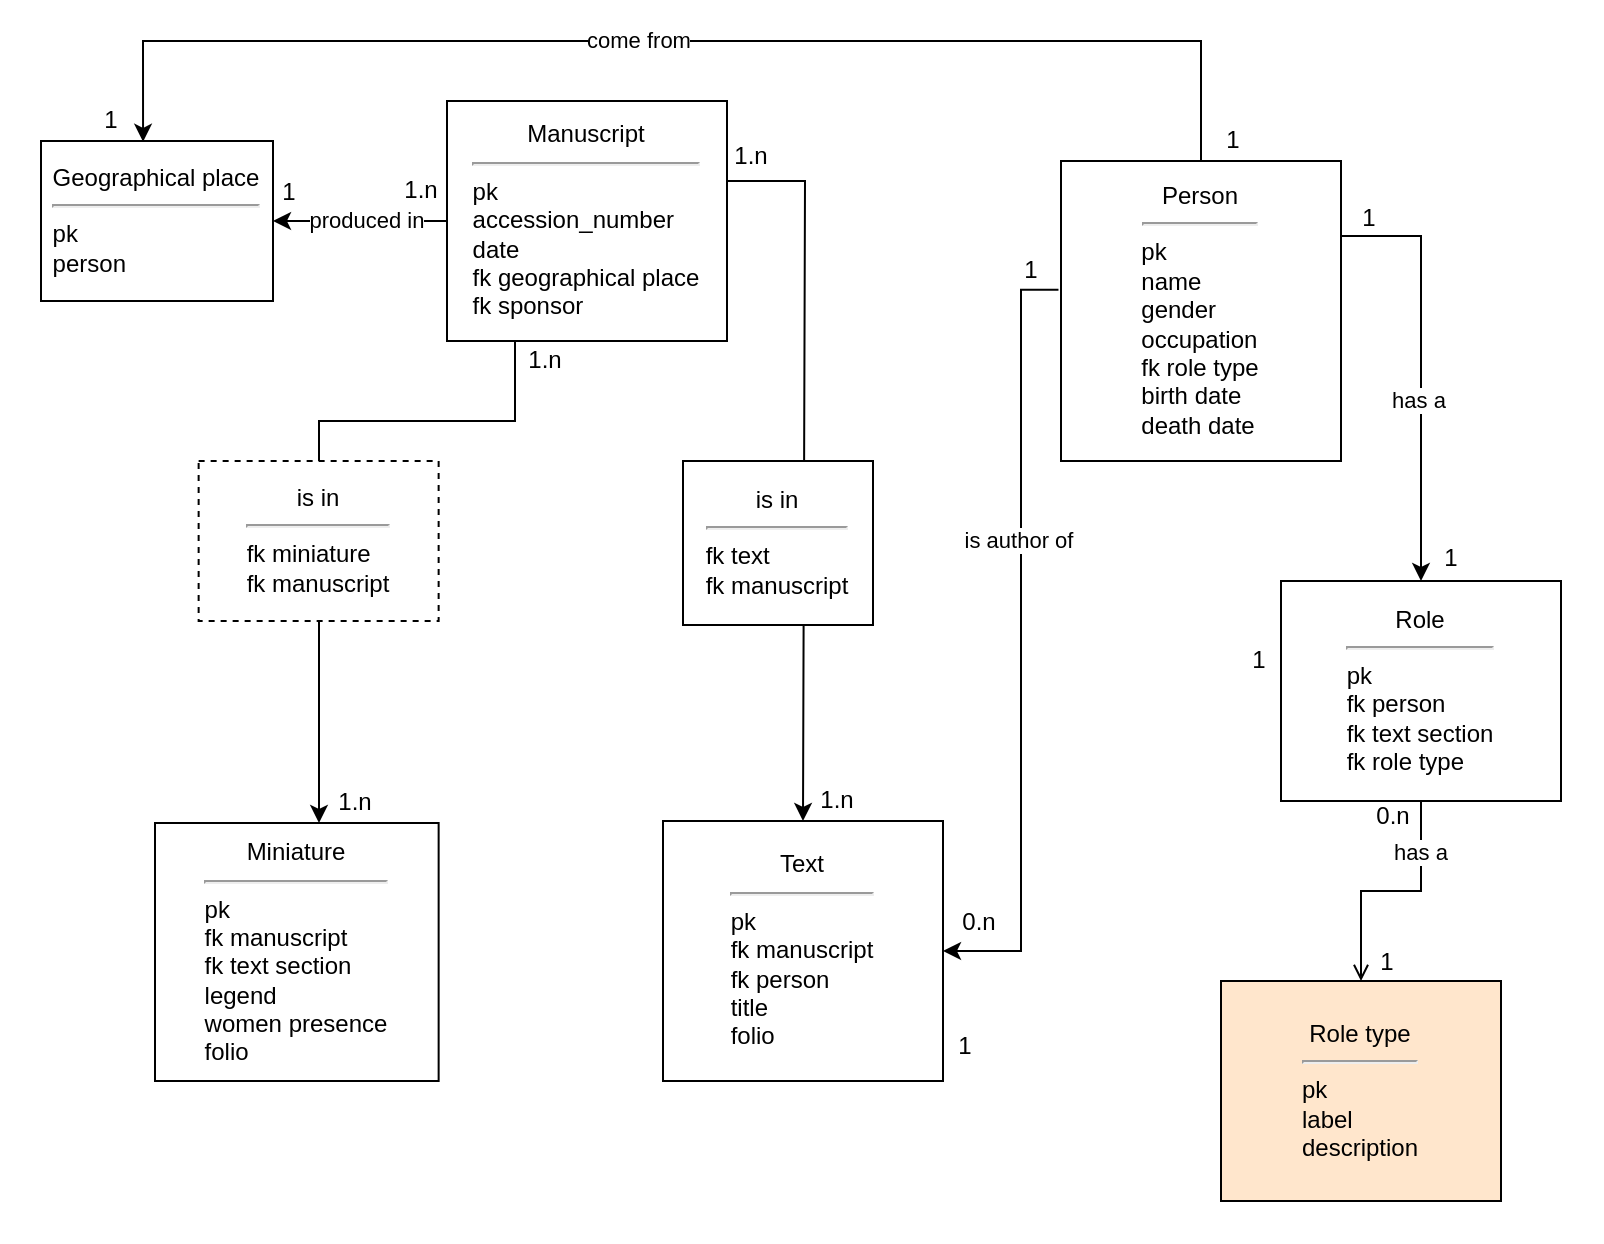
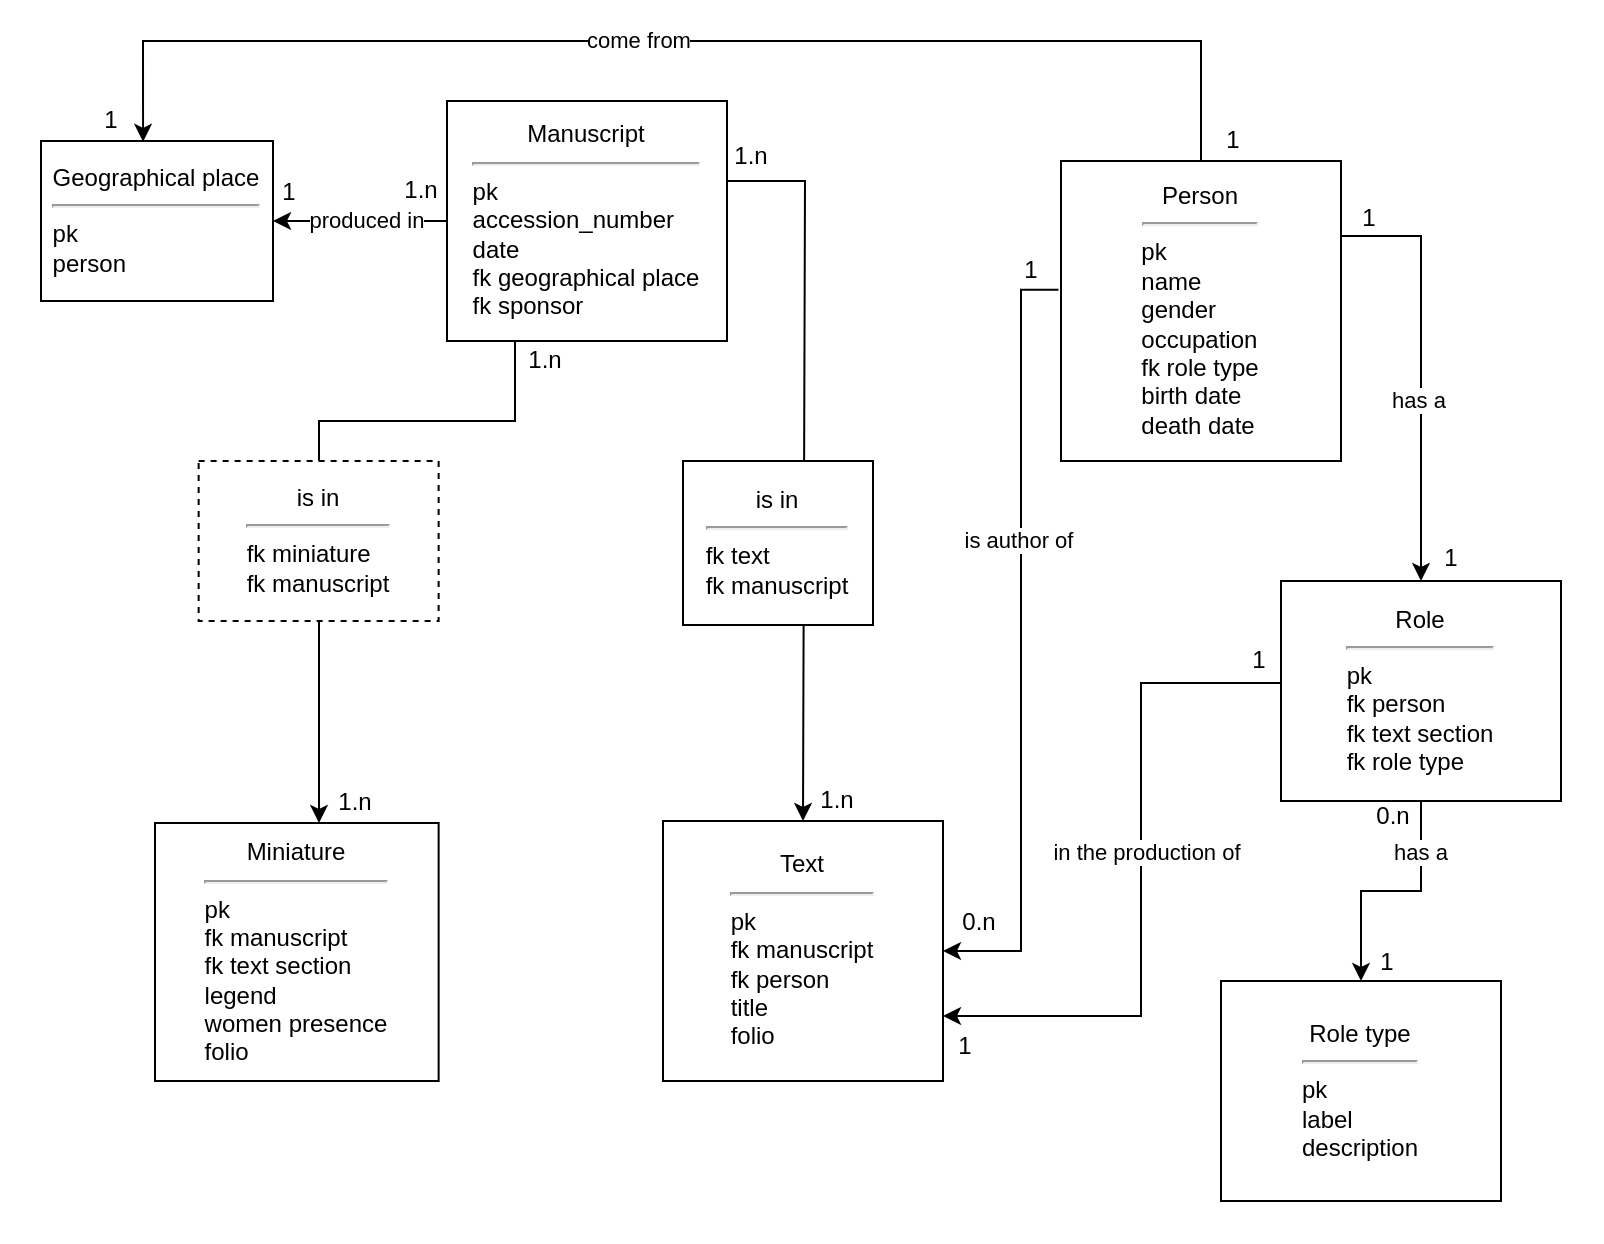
none -> (1141, 871)
(1361, 968) -> (1361, 966)
(1361, 1091) -> (1361, 1091)
